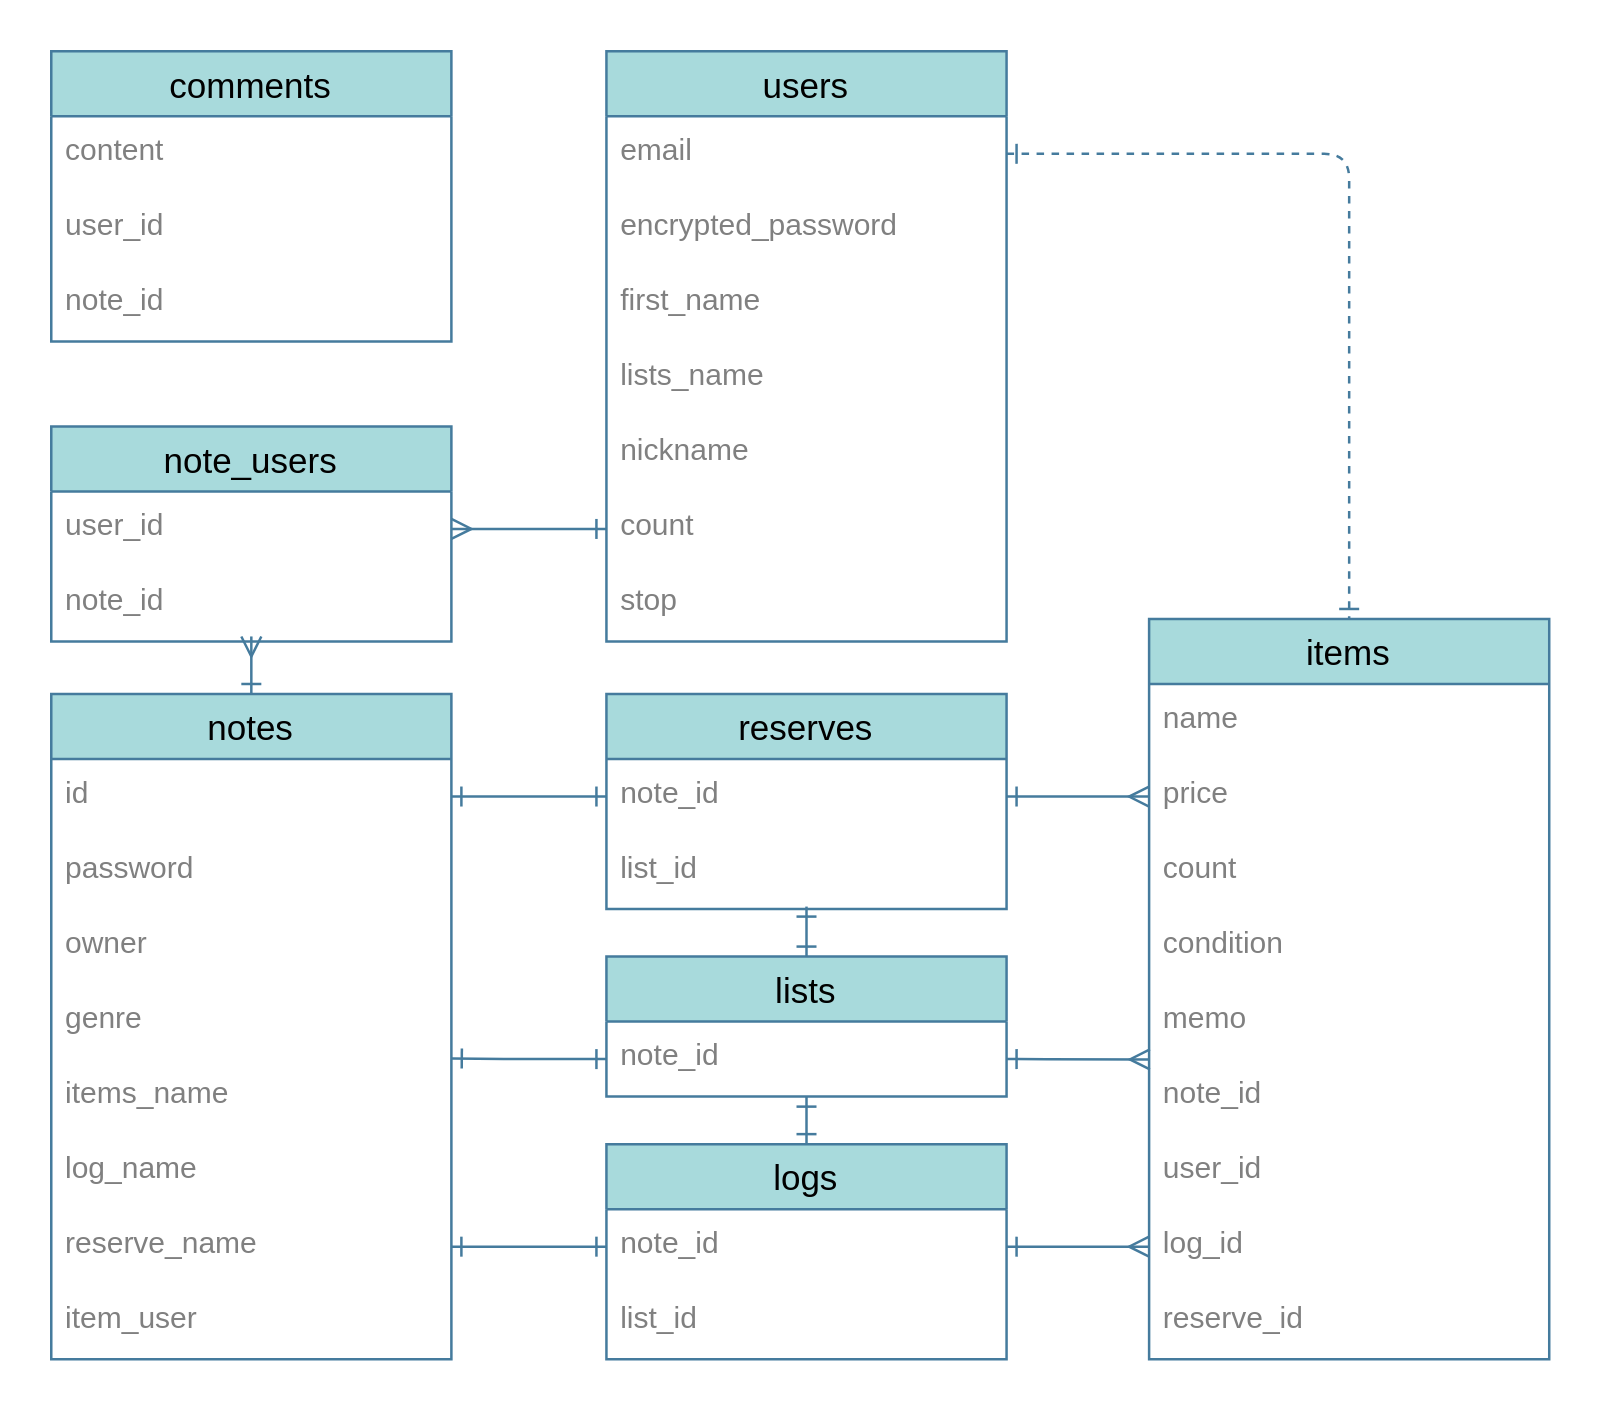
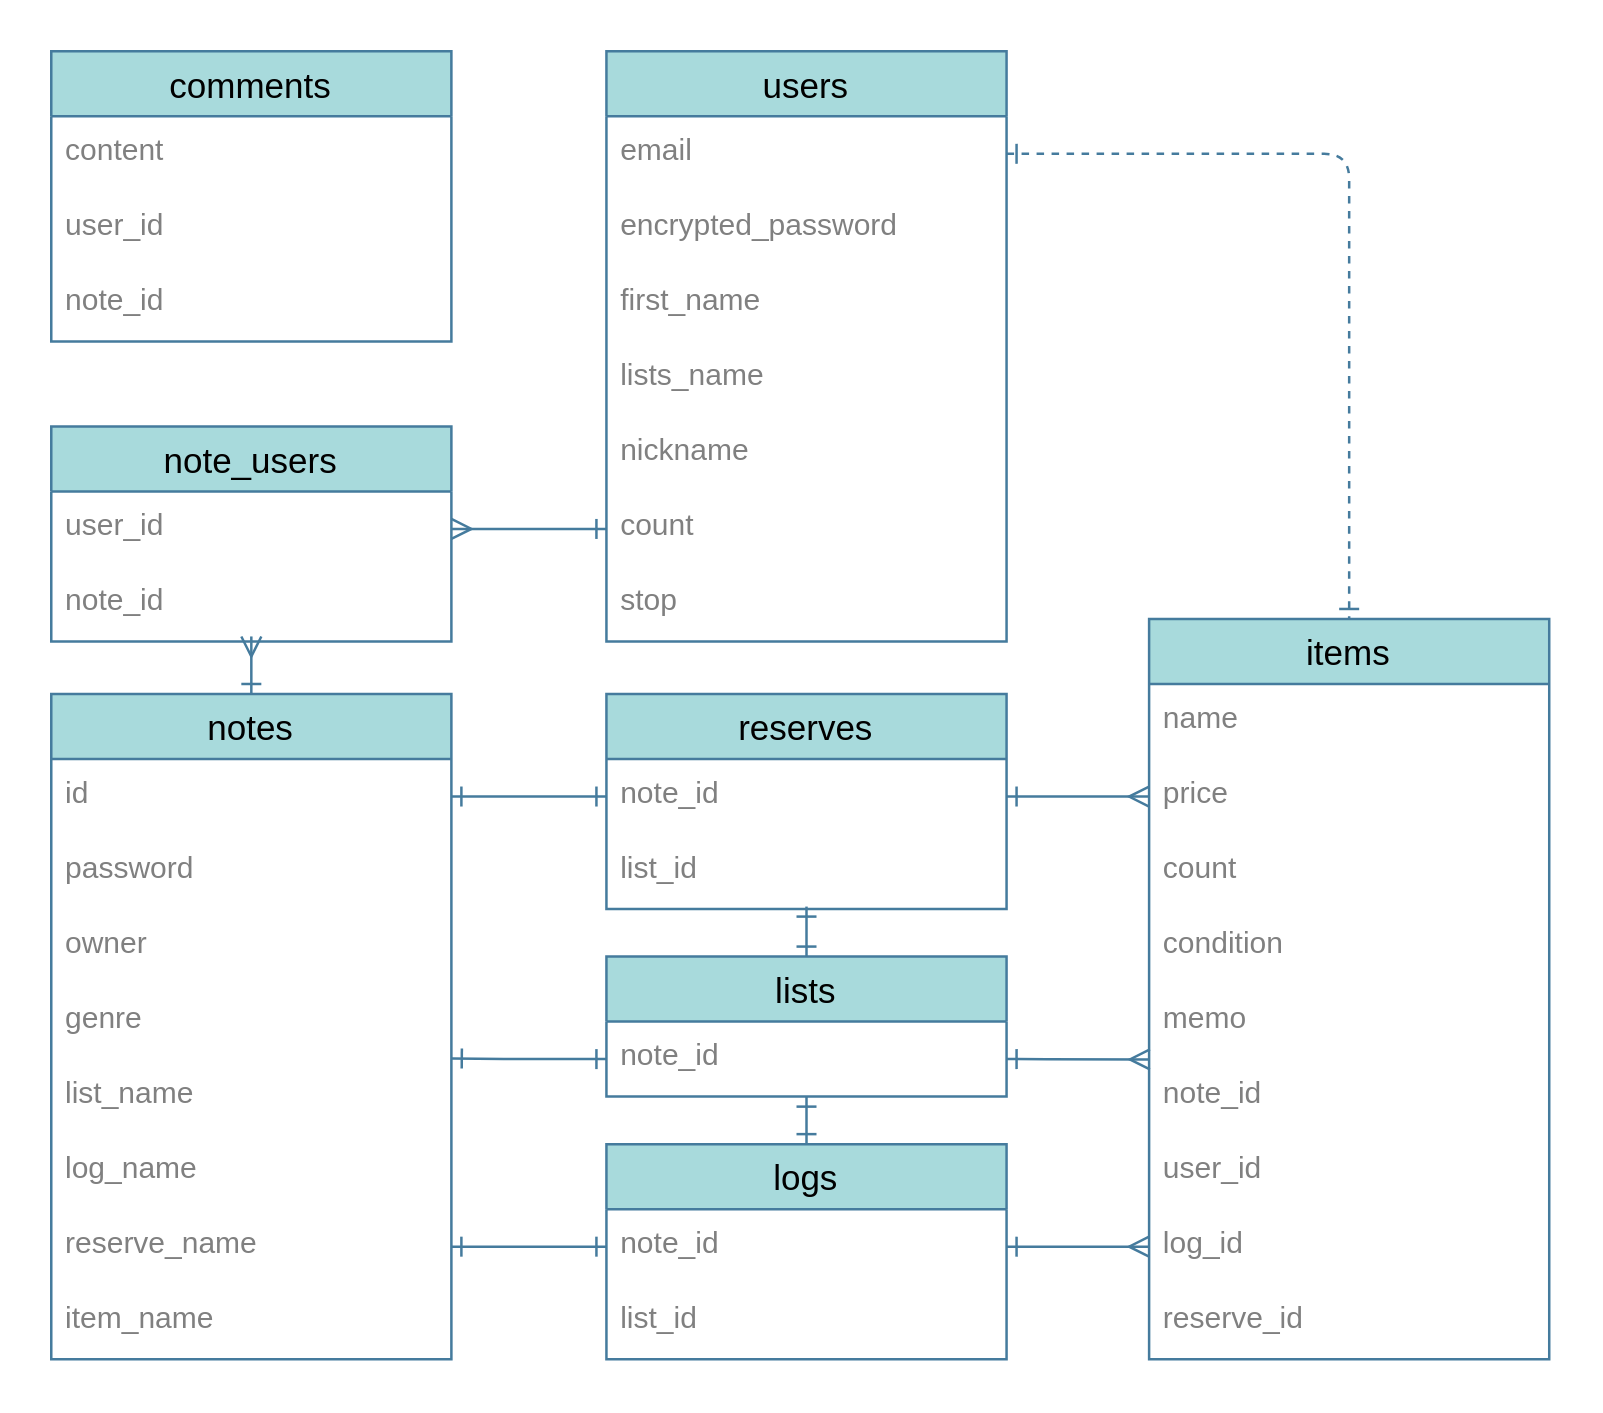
(145, 1093) -> (133, 1093)
(137, 1318) -> (137, 1318)
